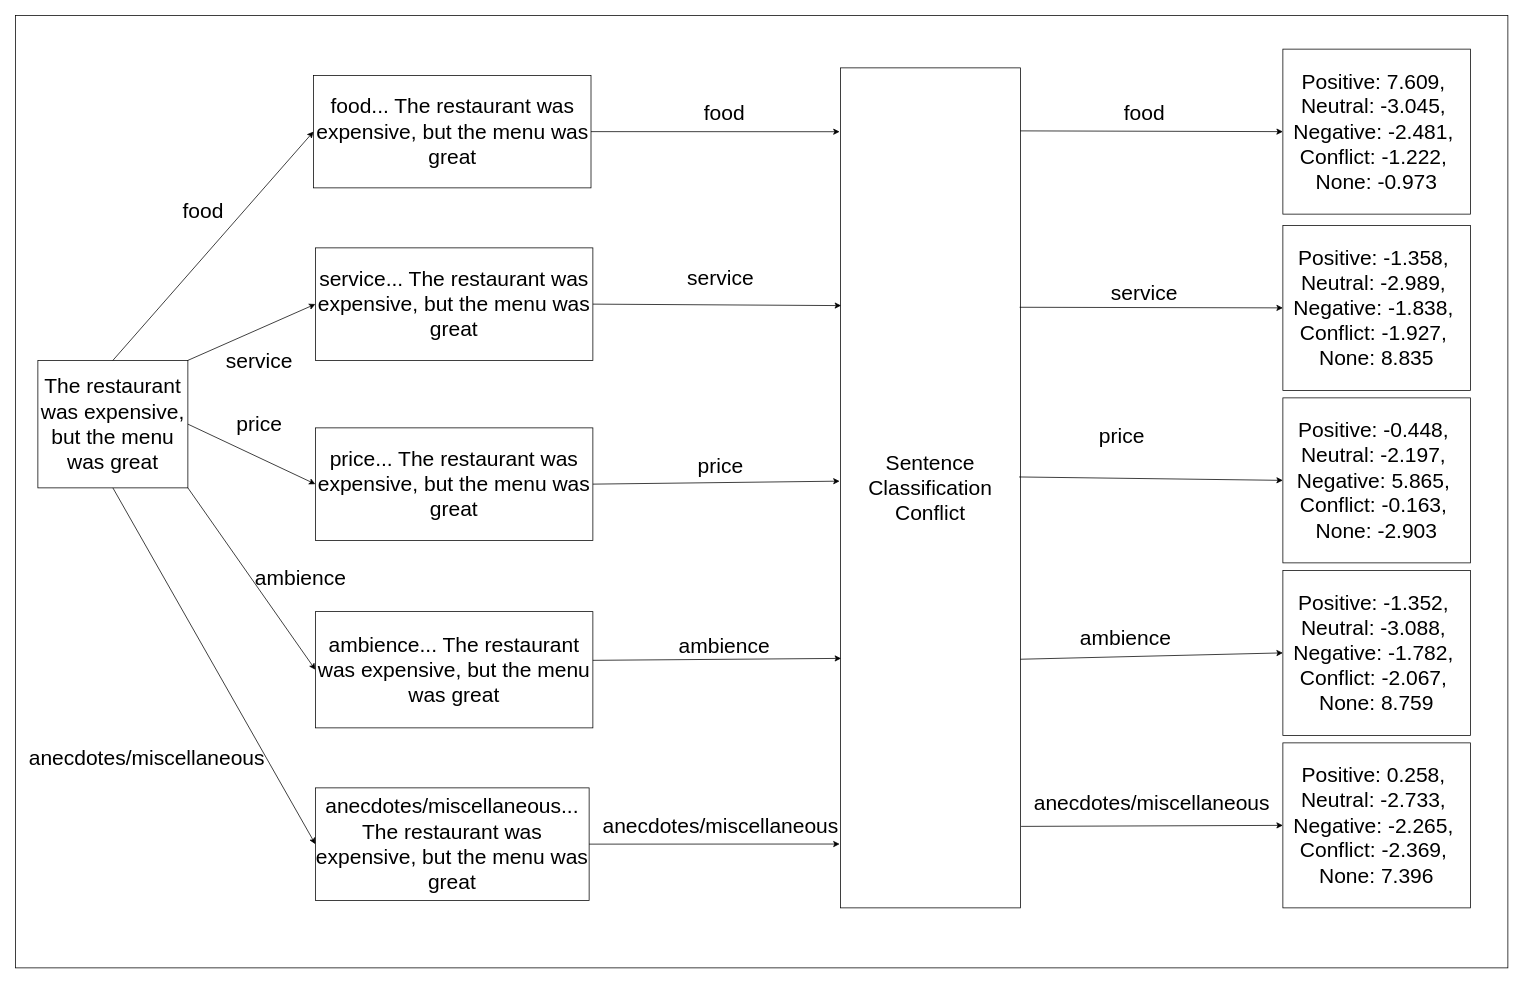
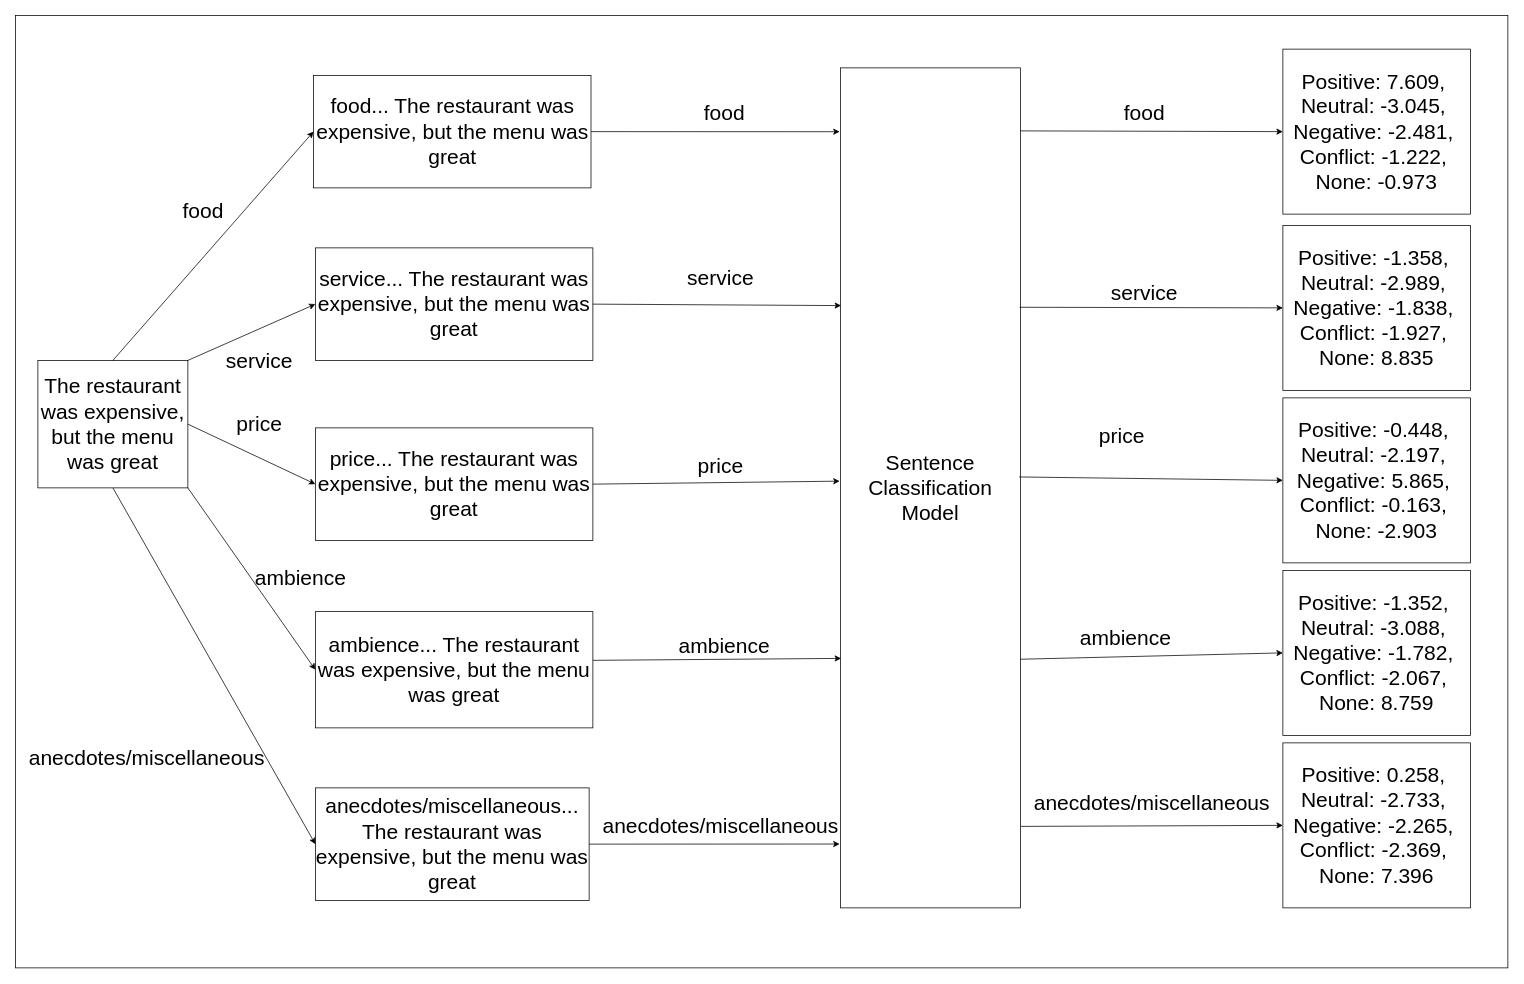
(930, 488) -> (930, 488)
